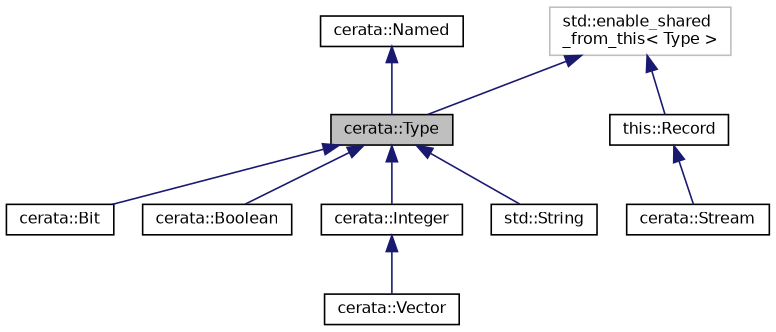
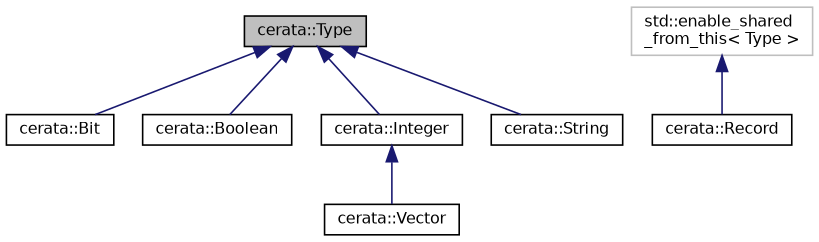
(392, 31) -> none
(497, 88) -> none
(669, 130) -> (722, 130)
(544, 220) -> (557, 130)
(698, 220) -> none
